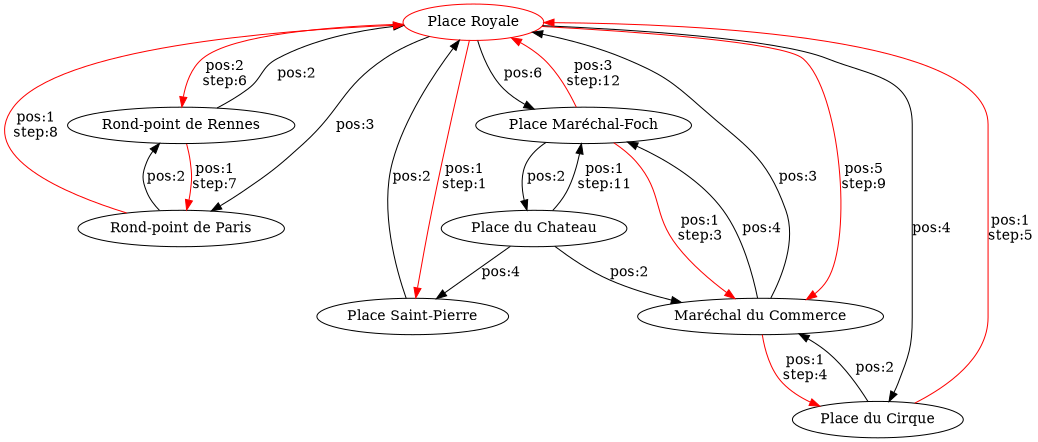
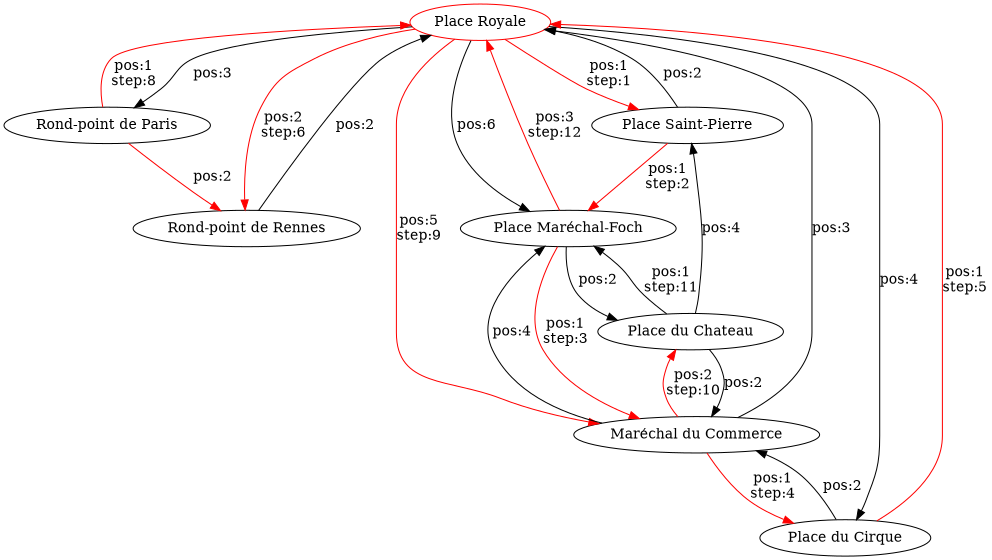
(191, 172) -> none
none -> (632, 174)
(144, 182) -> (170, 175)
none -> (664, 389)
